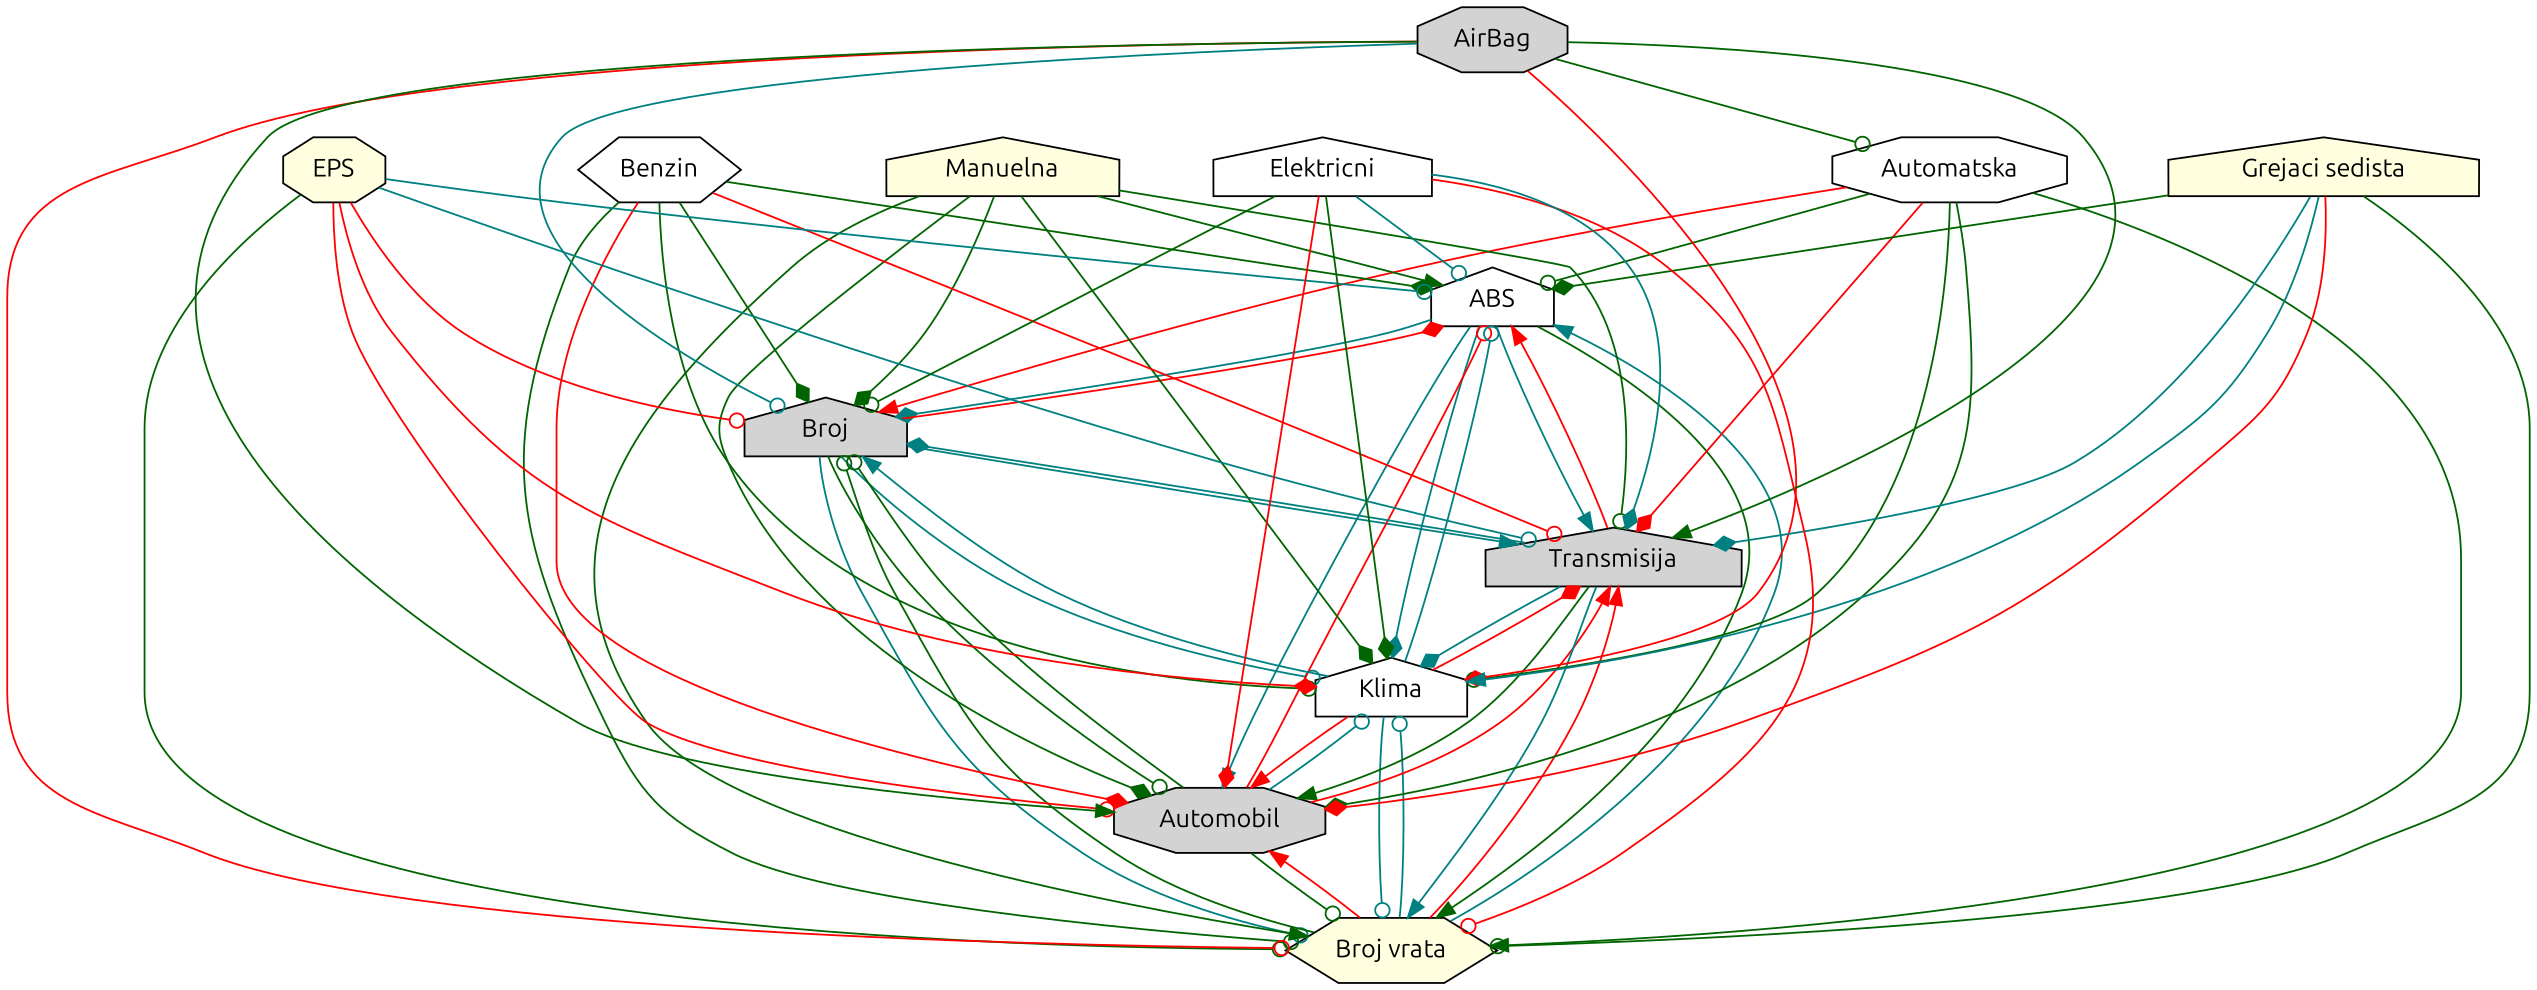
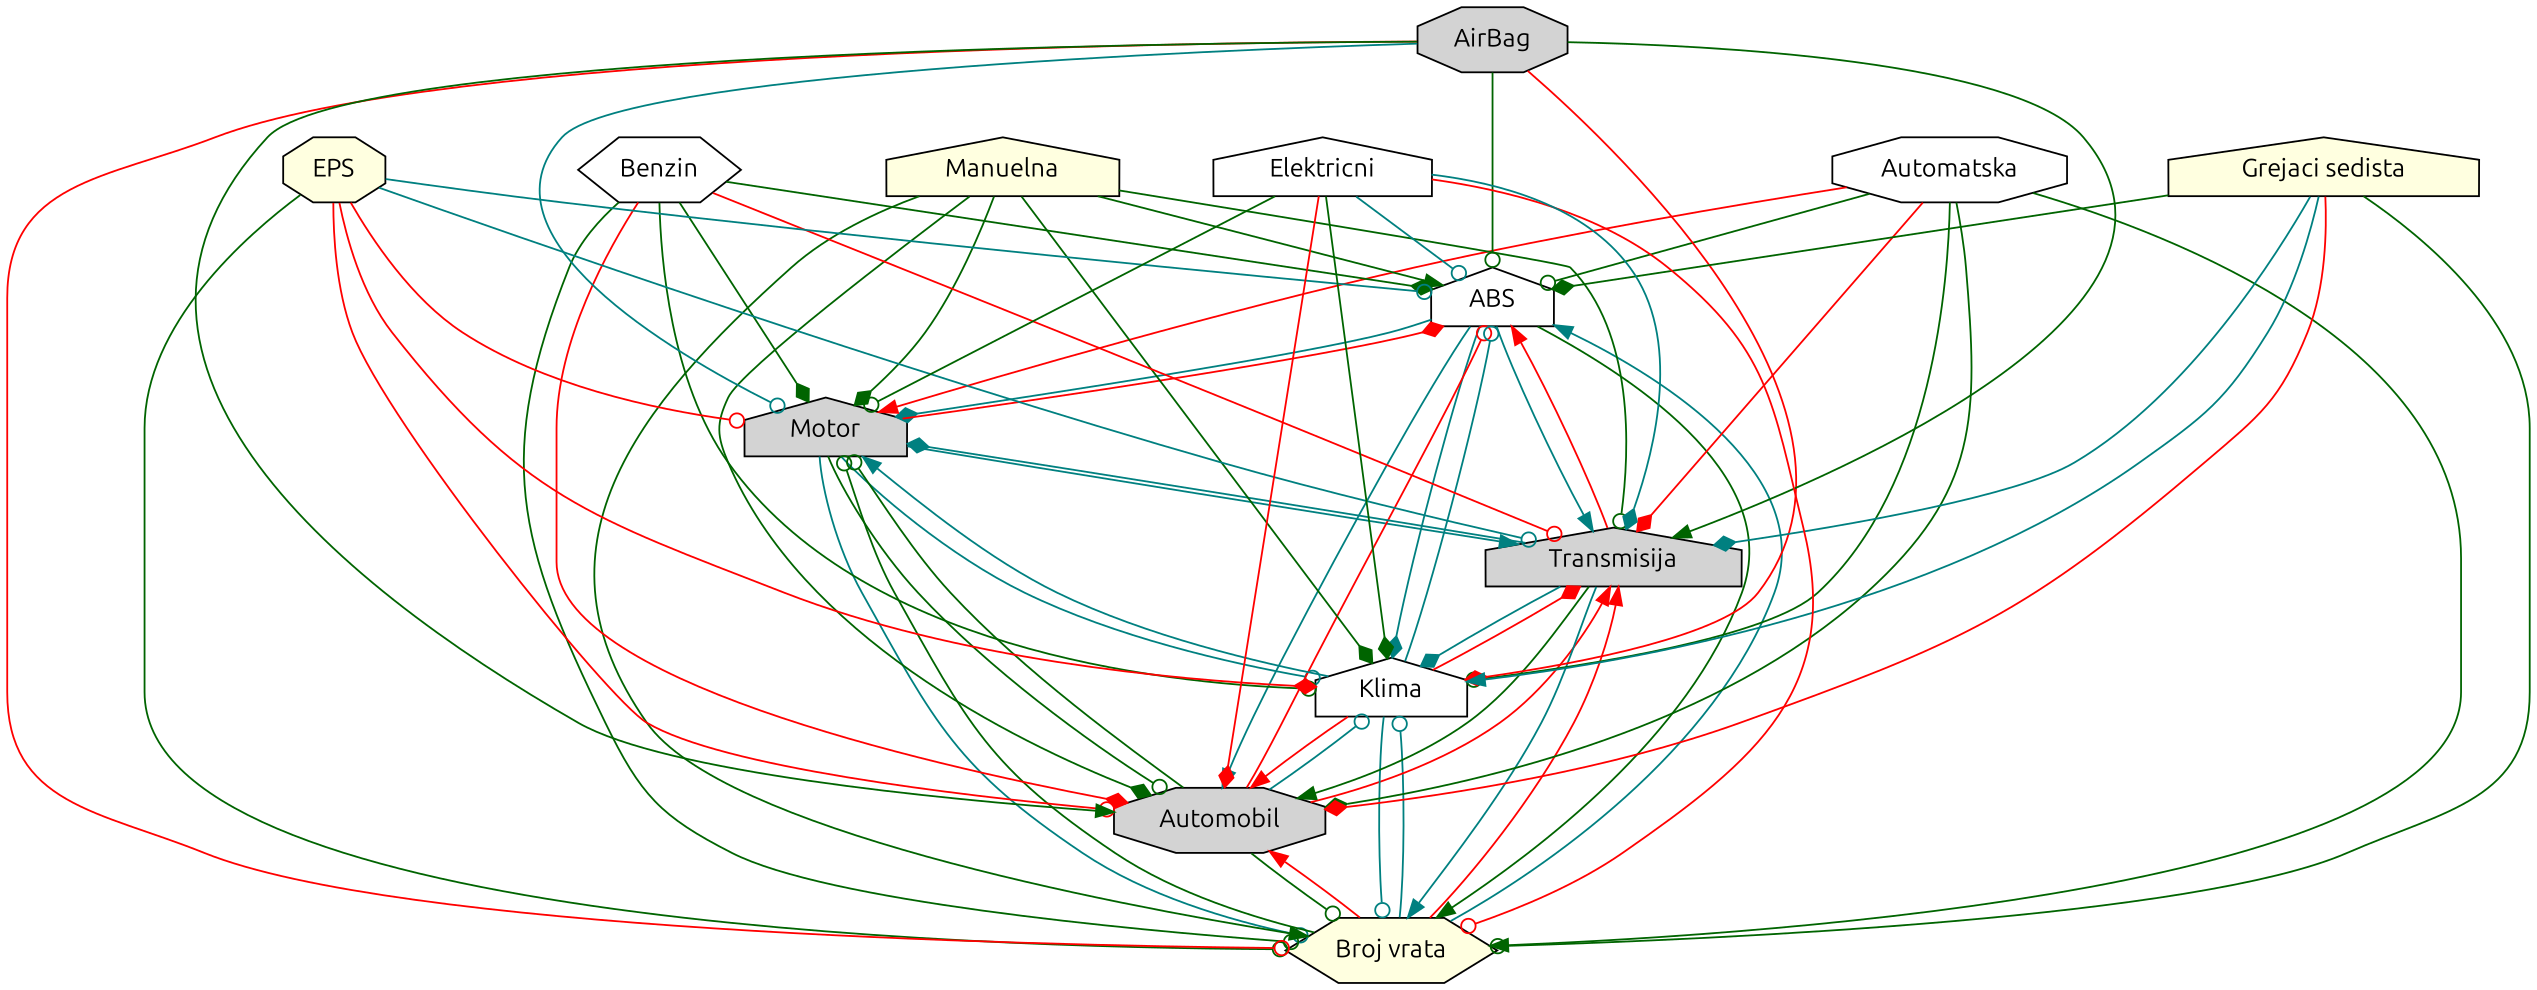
(1705, 100) -> (1493, 162)
(826, 430) -> (826, 430)
